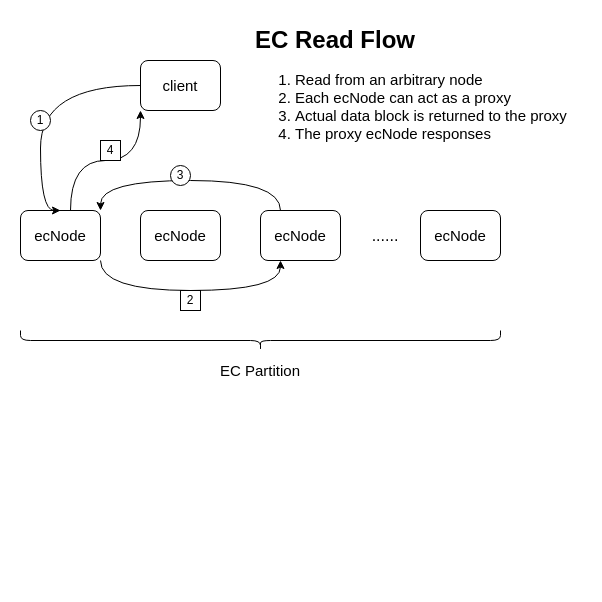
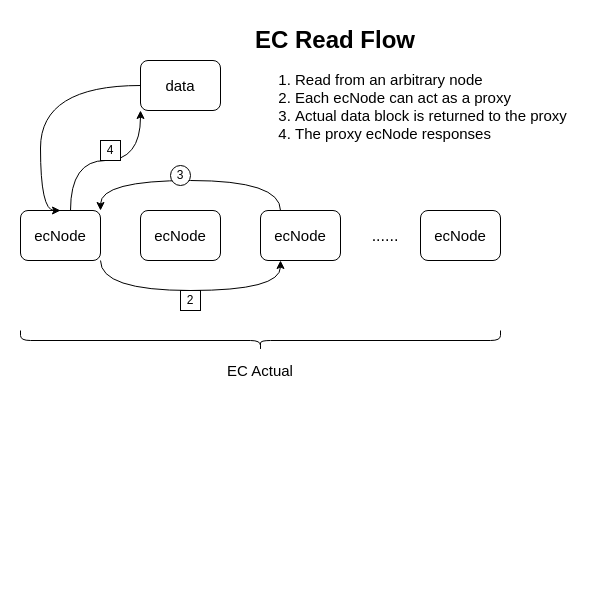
(181, 86) -> (181, 86)
(41, 121) -> none
(261, 371) -> (261, 371)
